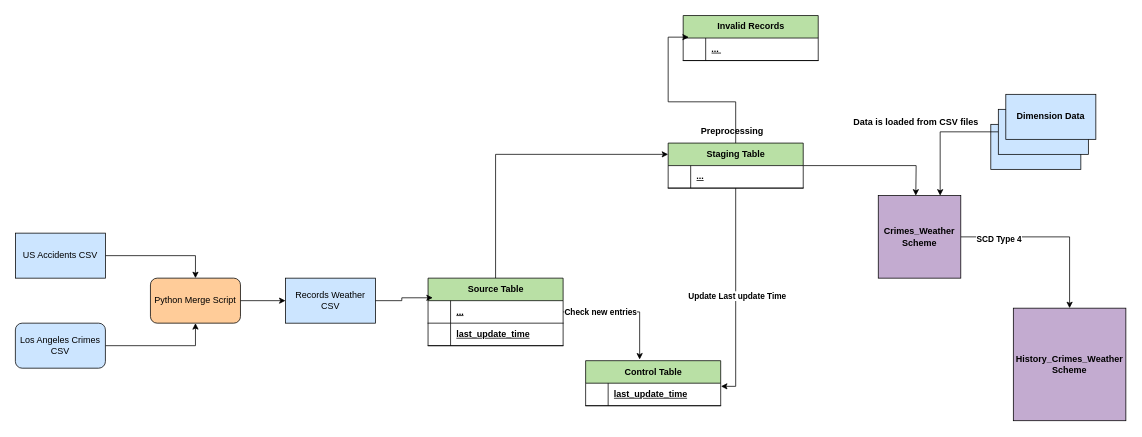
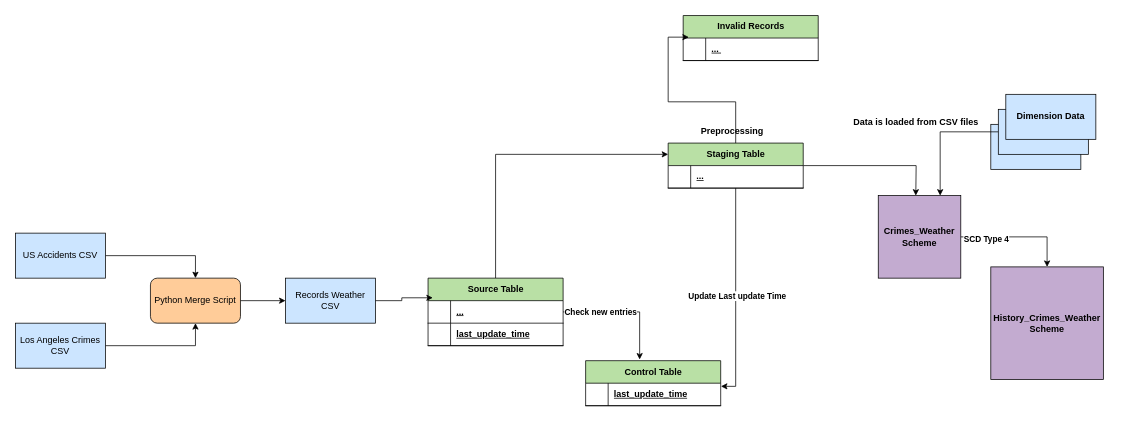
(60, 345) -> (60, 345)
(1069, 364) -> (1047, 323)
